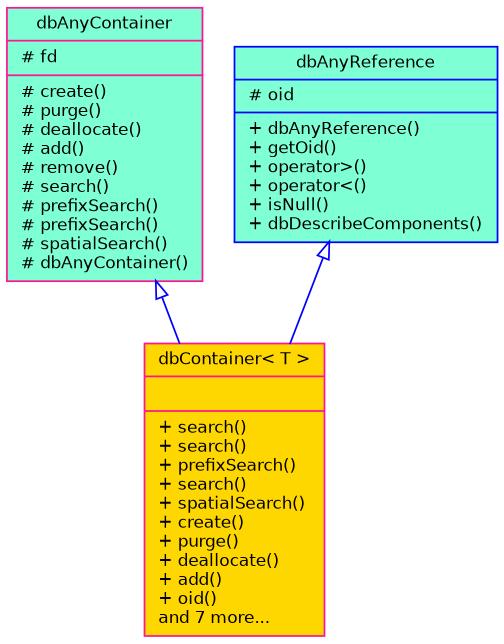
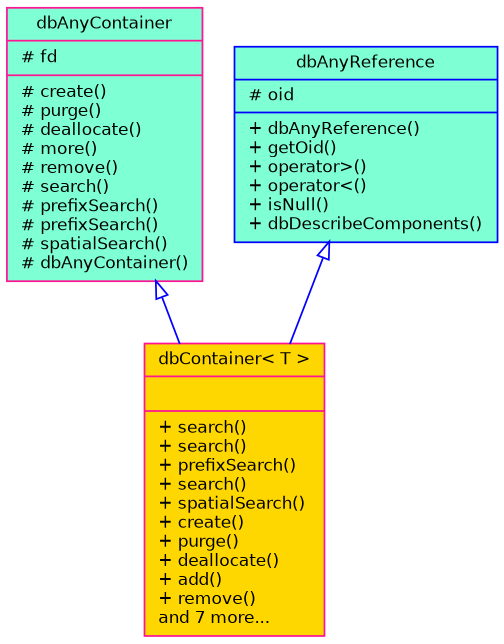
(53, 149) -> (60, 149)
(188, 599) -> (208, 599)
